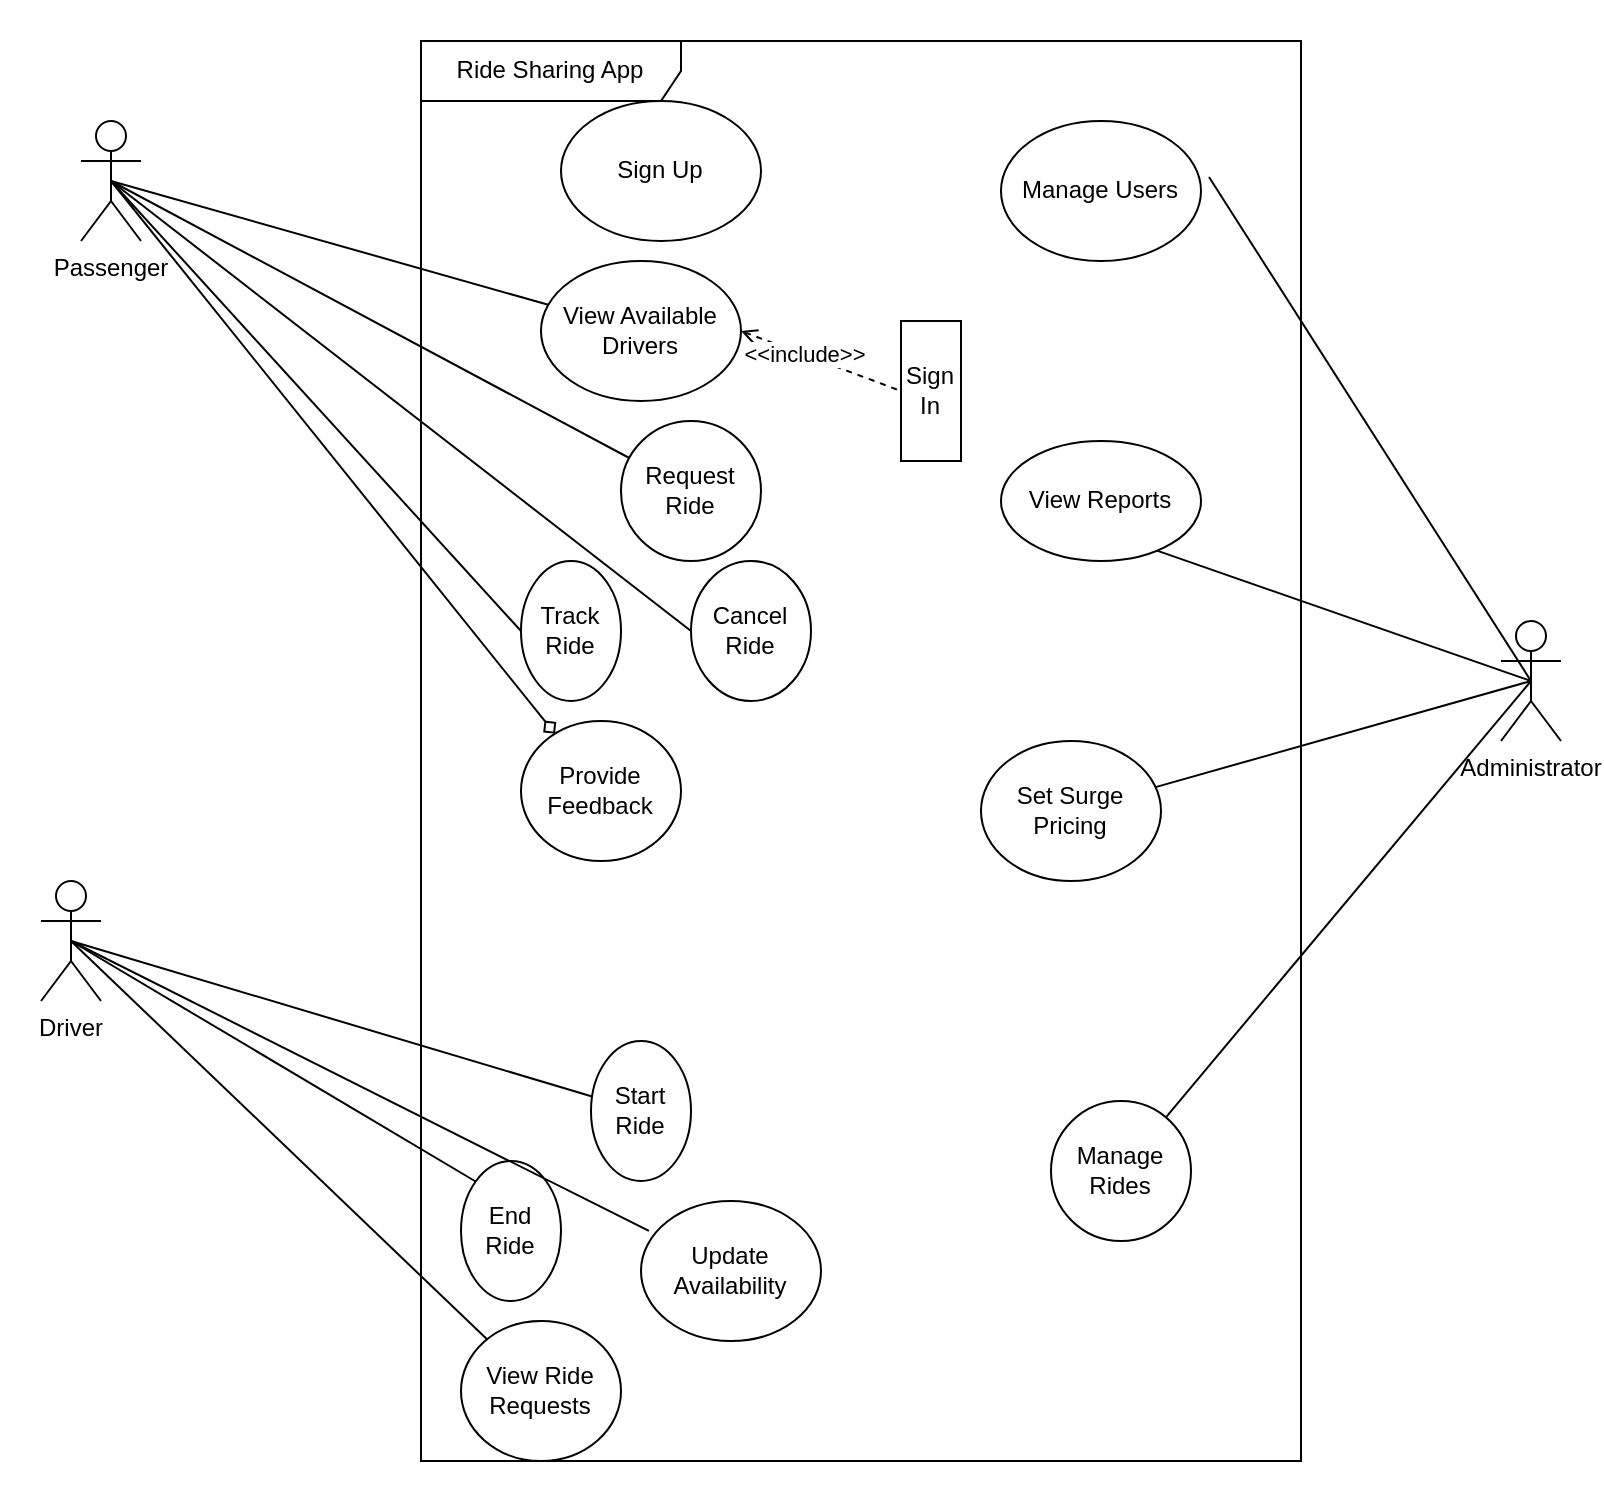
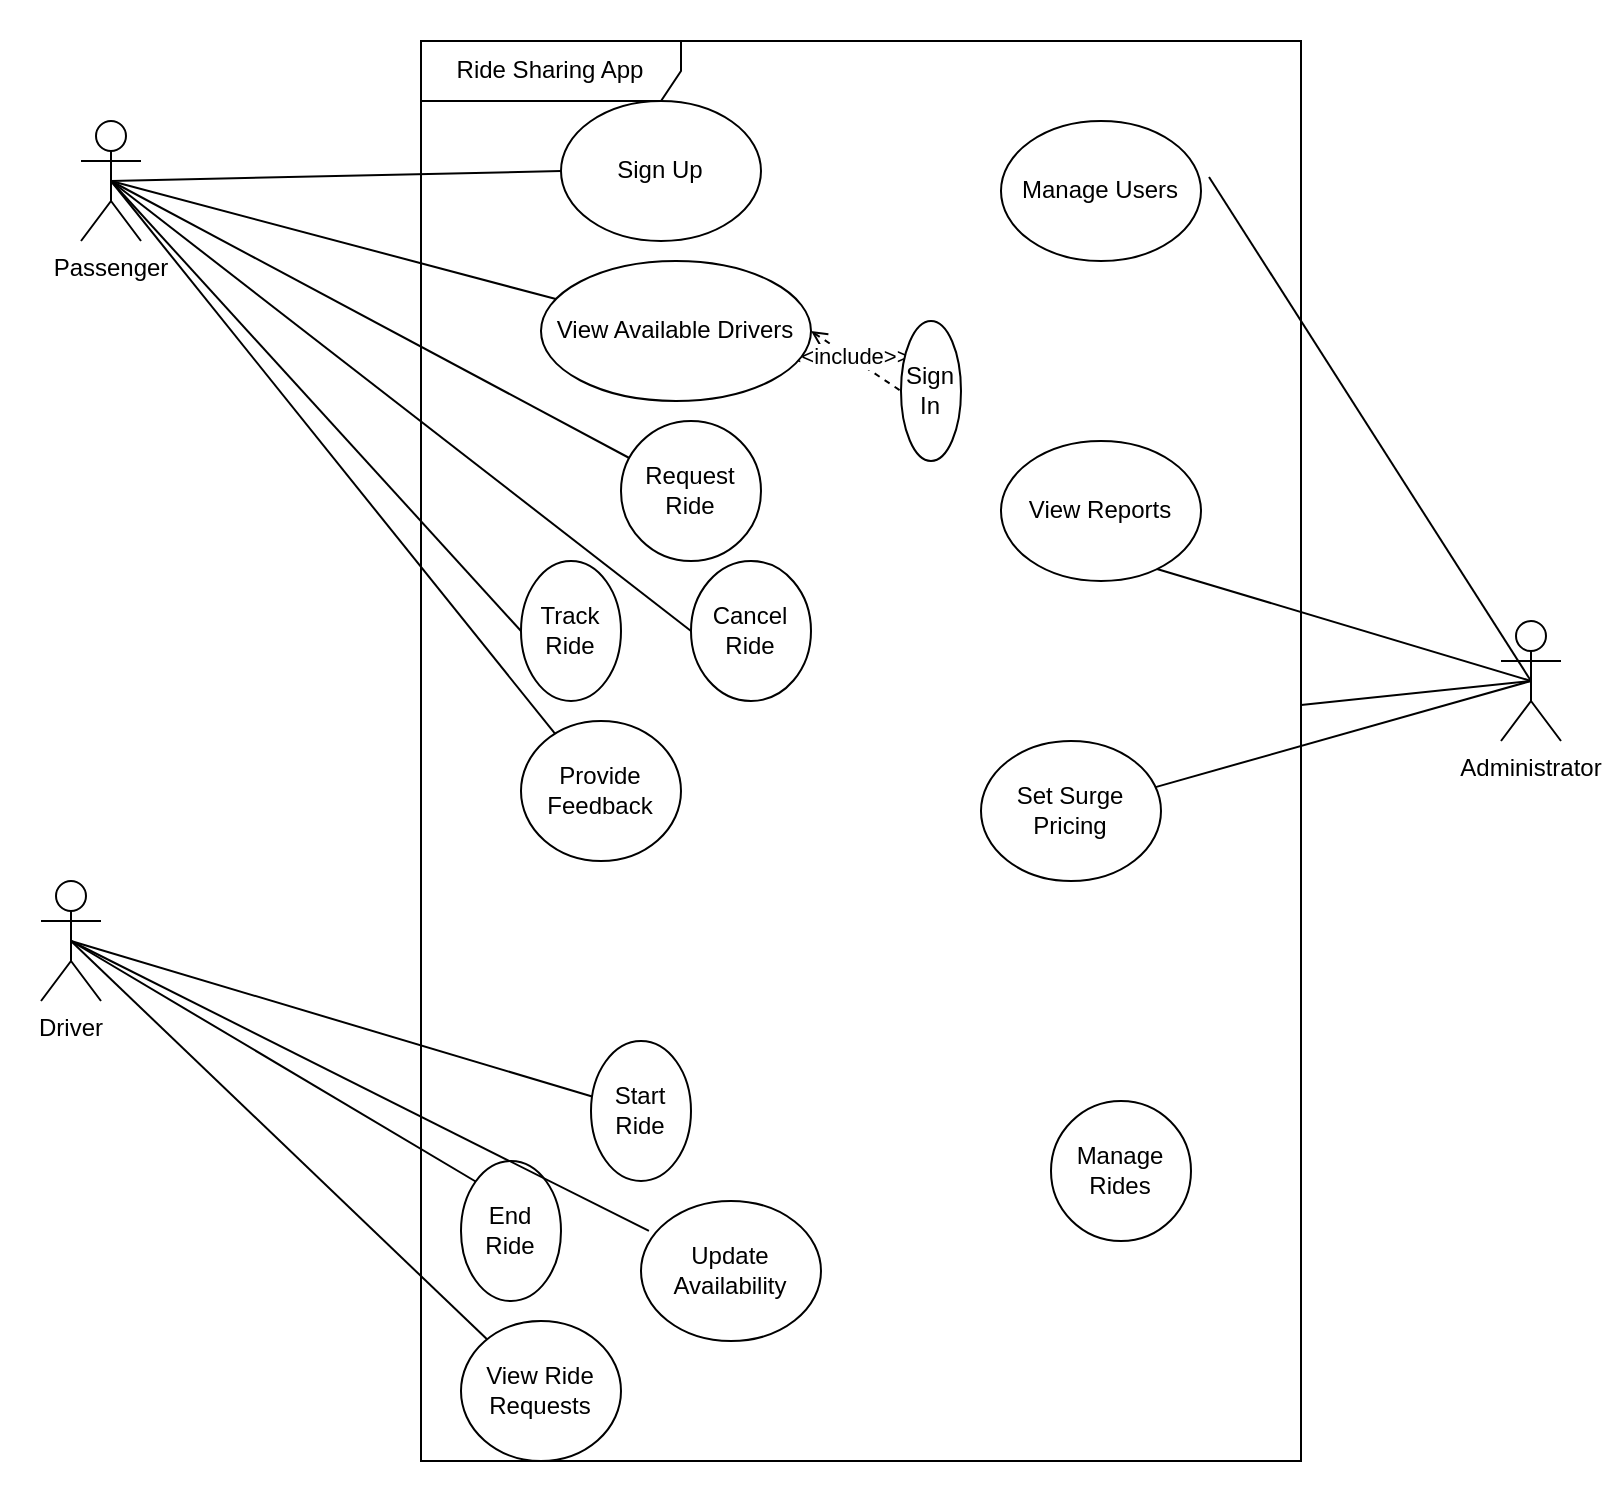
none -> (345, 176)
(641, 331) -> (676, 331)
(931, 391) -> (931, 391)
(1101, 501) -> (1101, 511)
(545, 721) -> (549, 726)
(1416, 819) -> (1409, 694)
